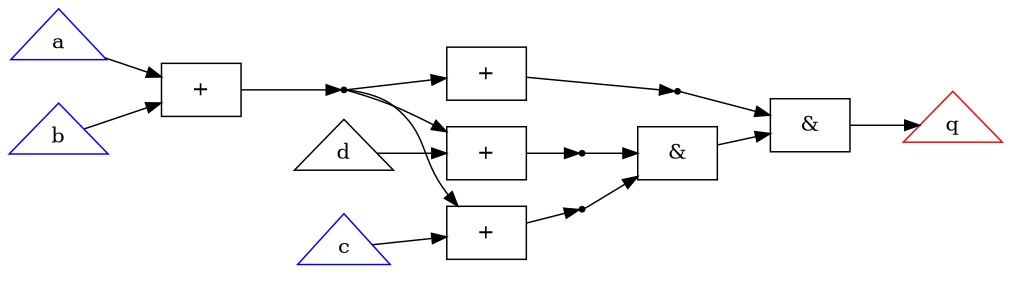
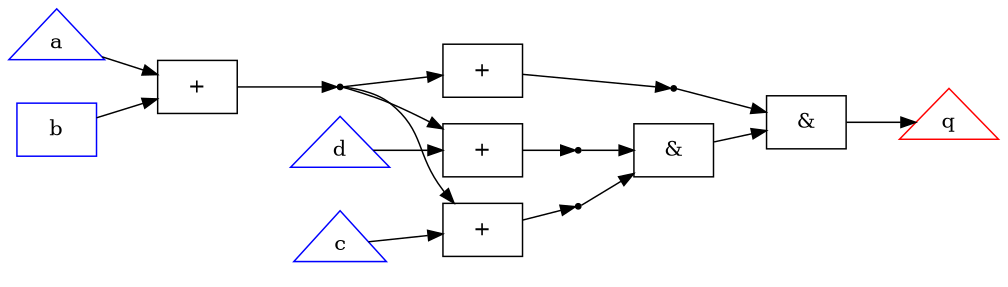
(59, 137) -> (57, 130)
(344, 153) -> (340, 150)
